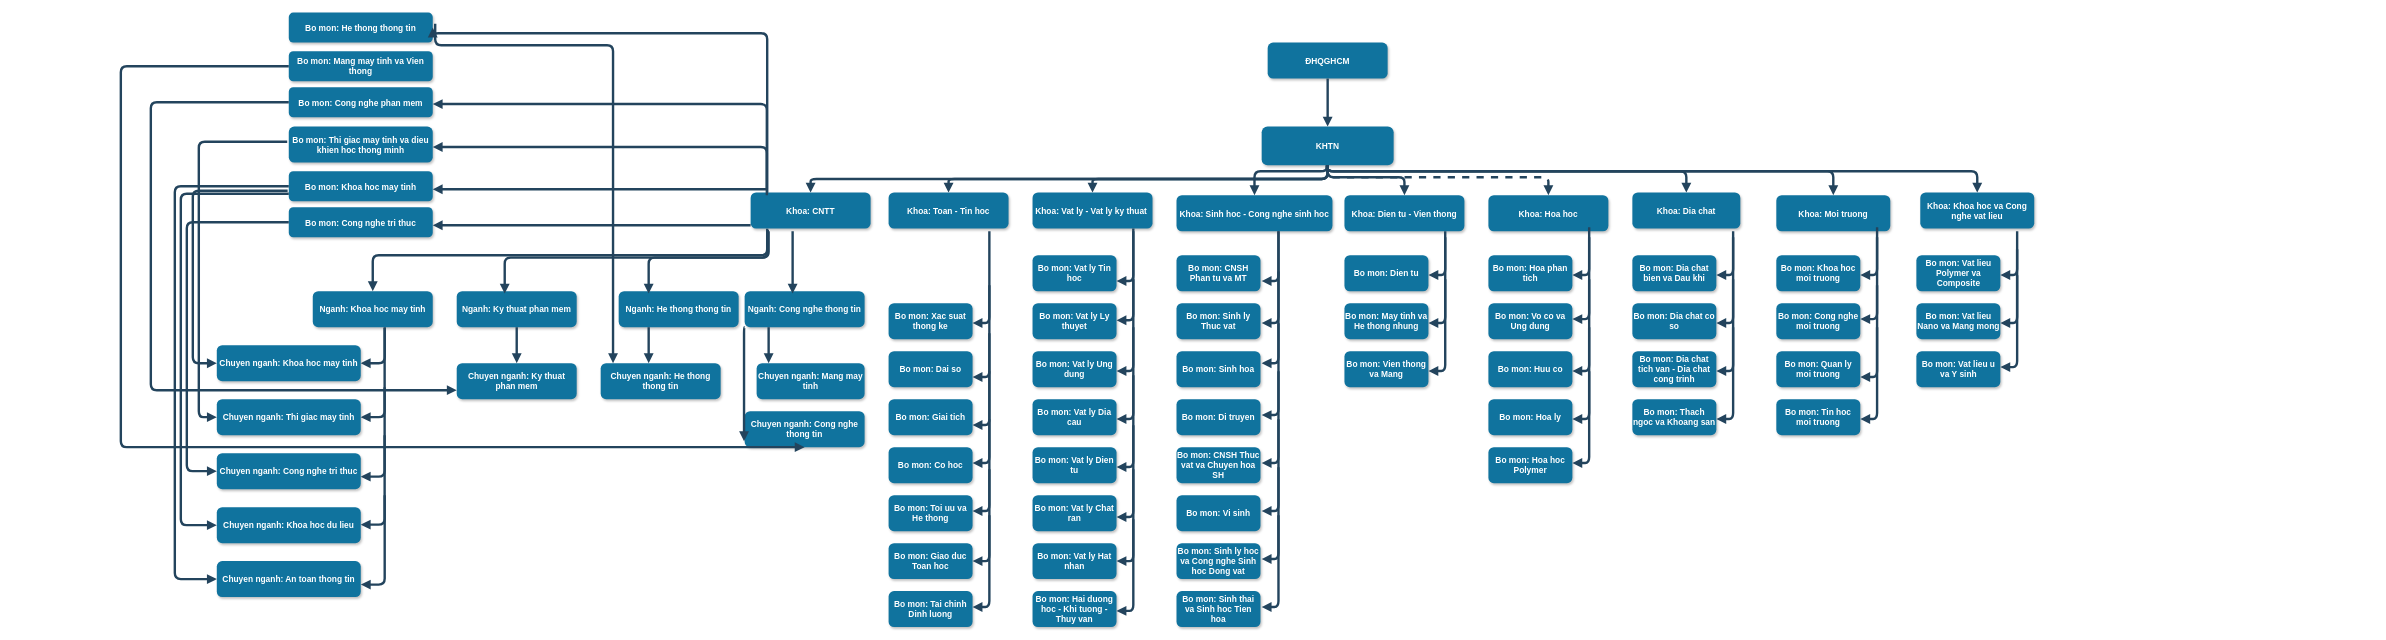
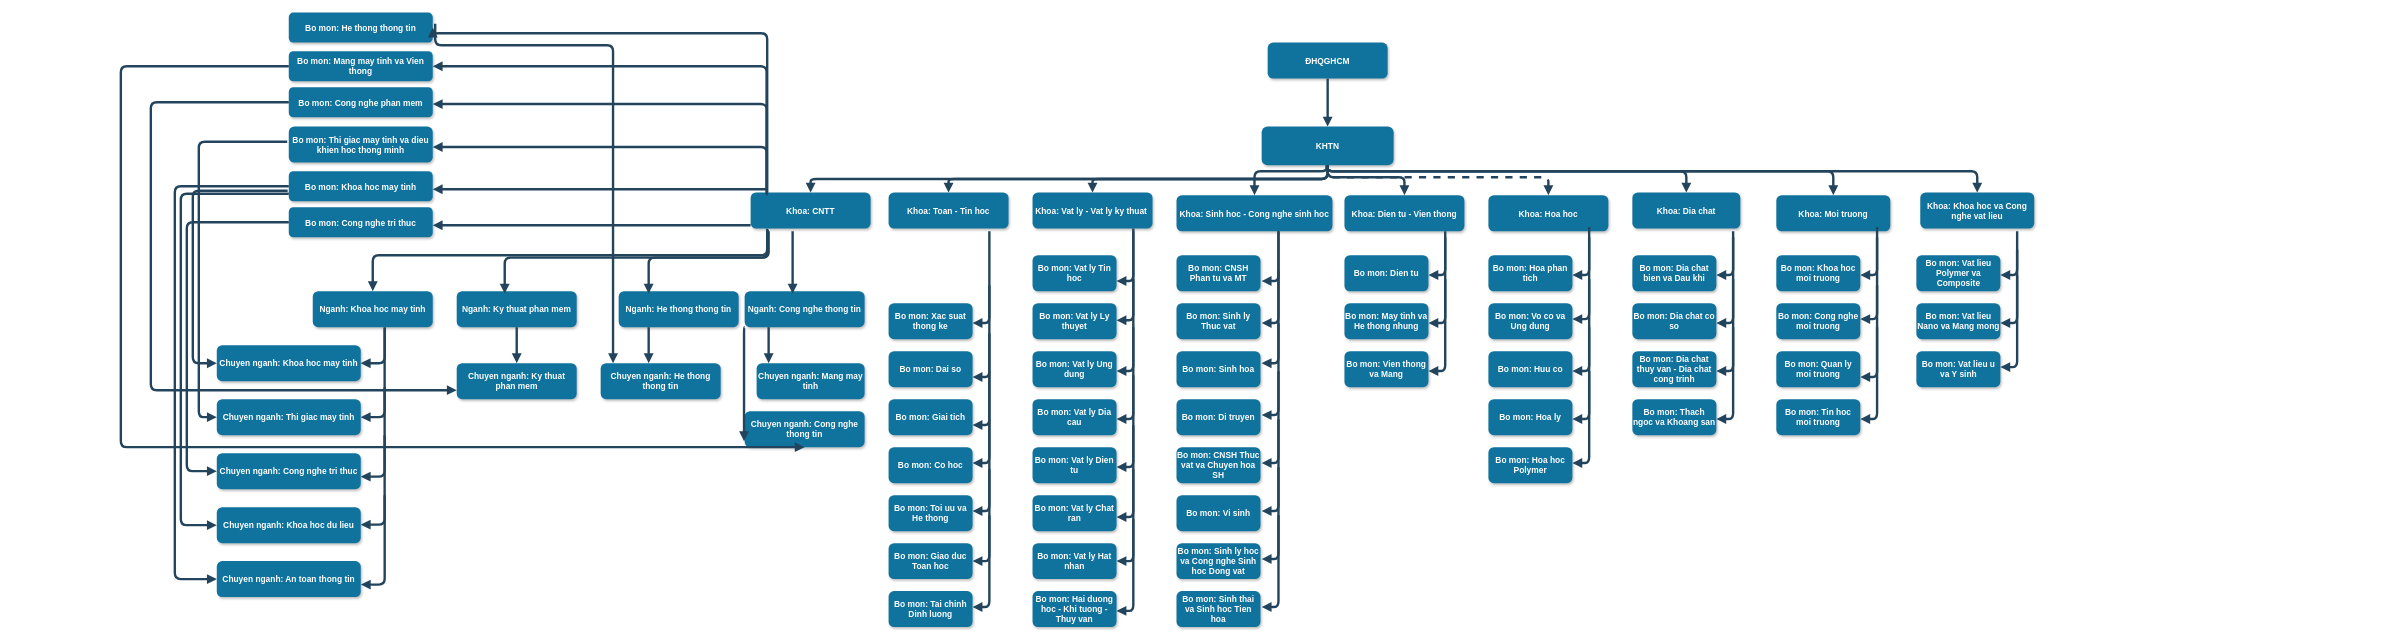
none -> (603, 66)
(1674, 369) -> (1674, 369)
